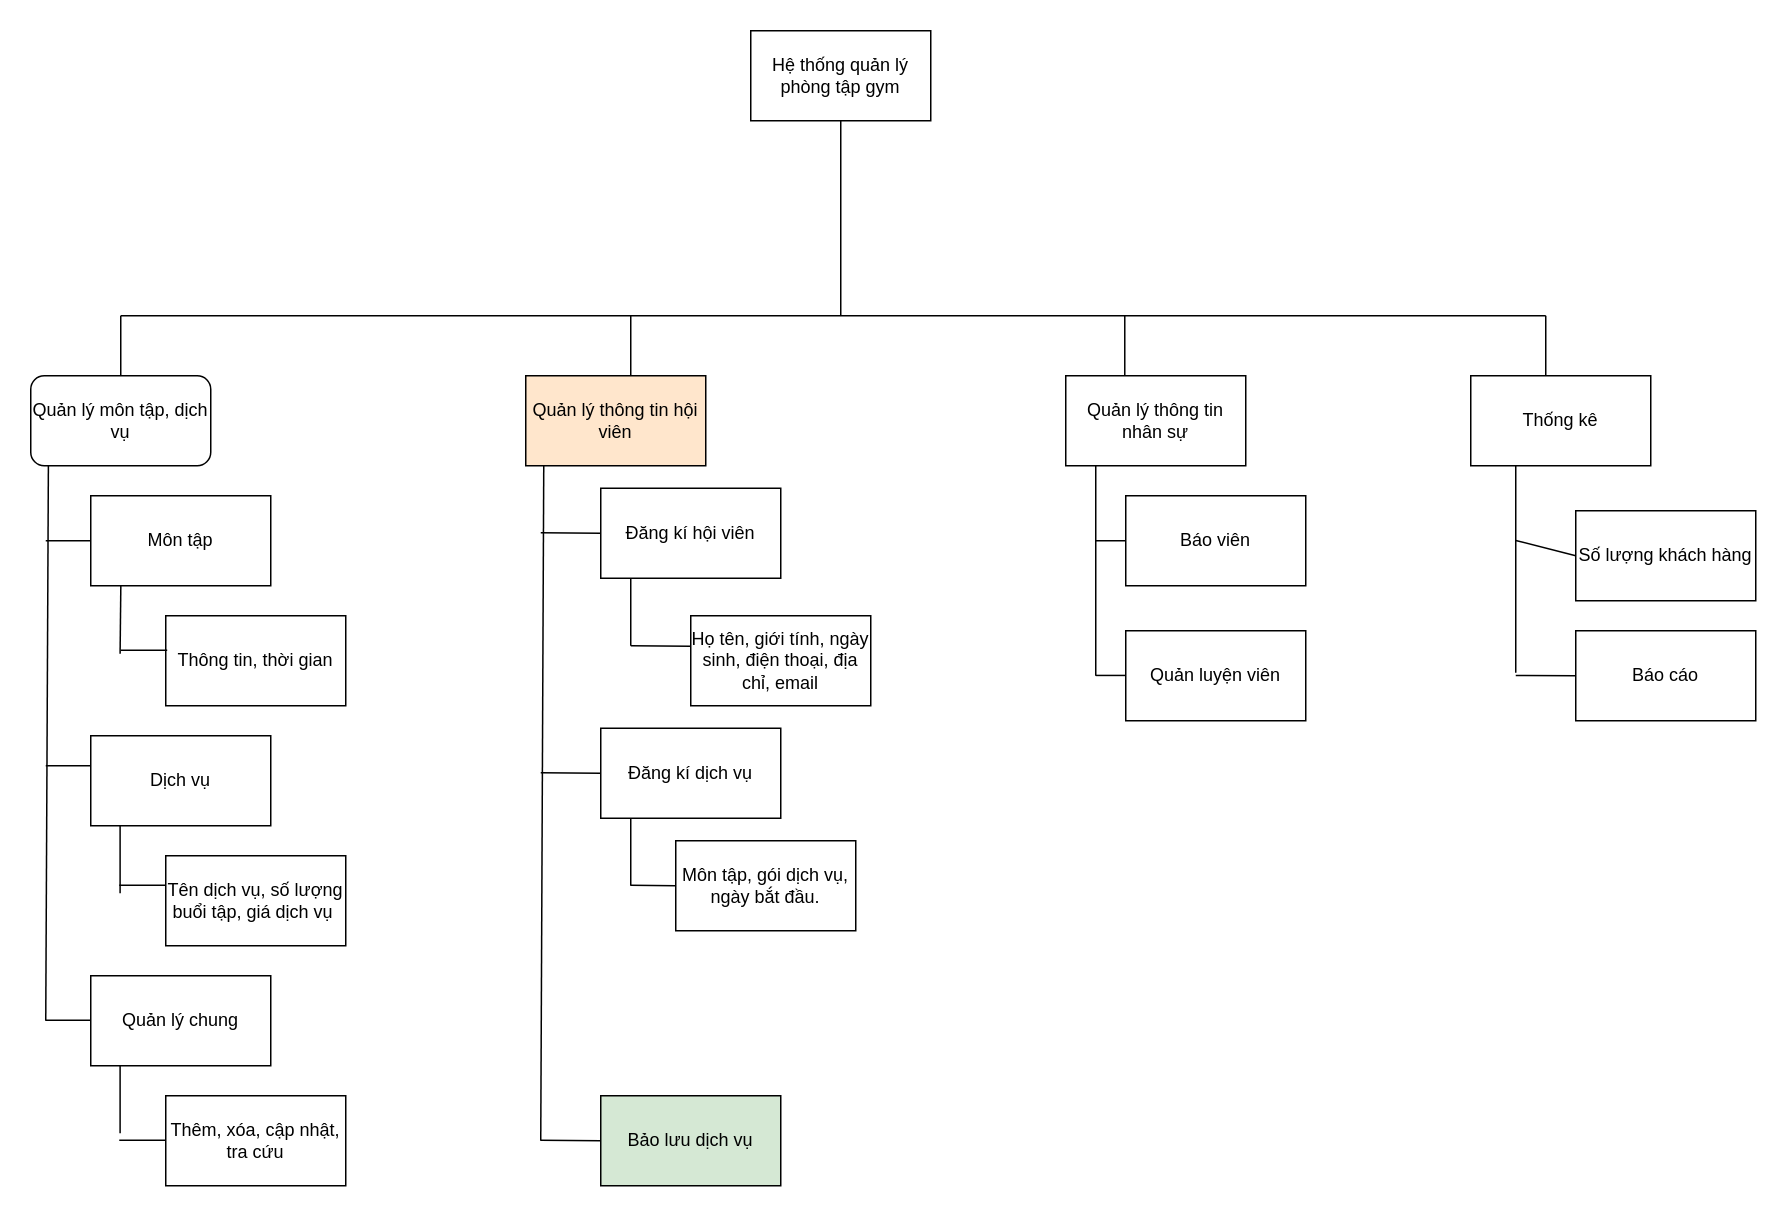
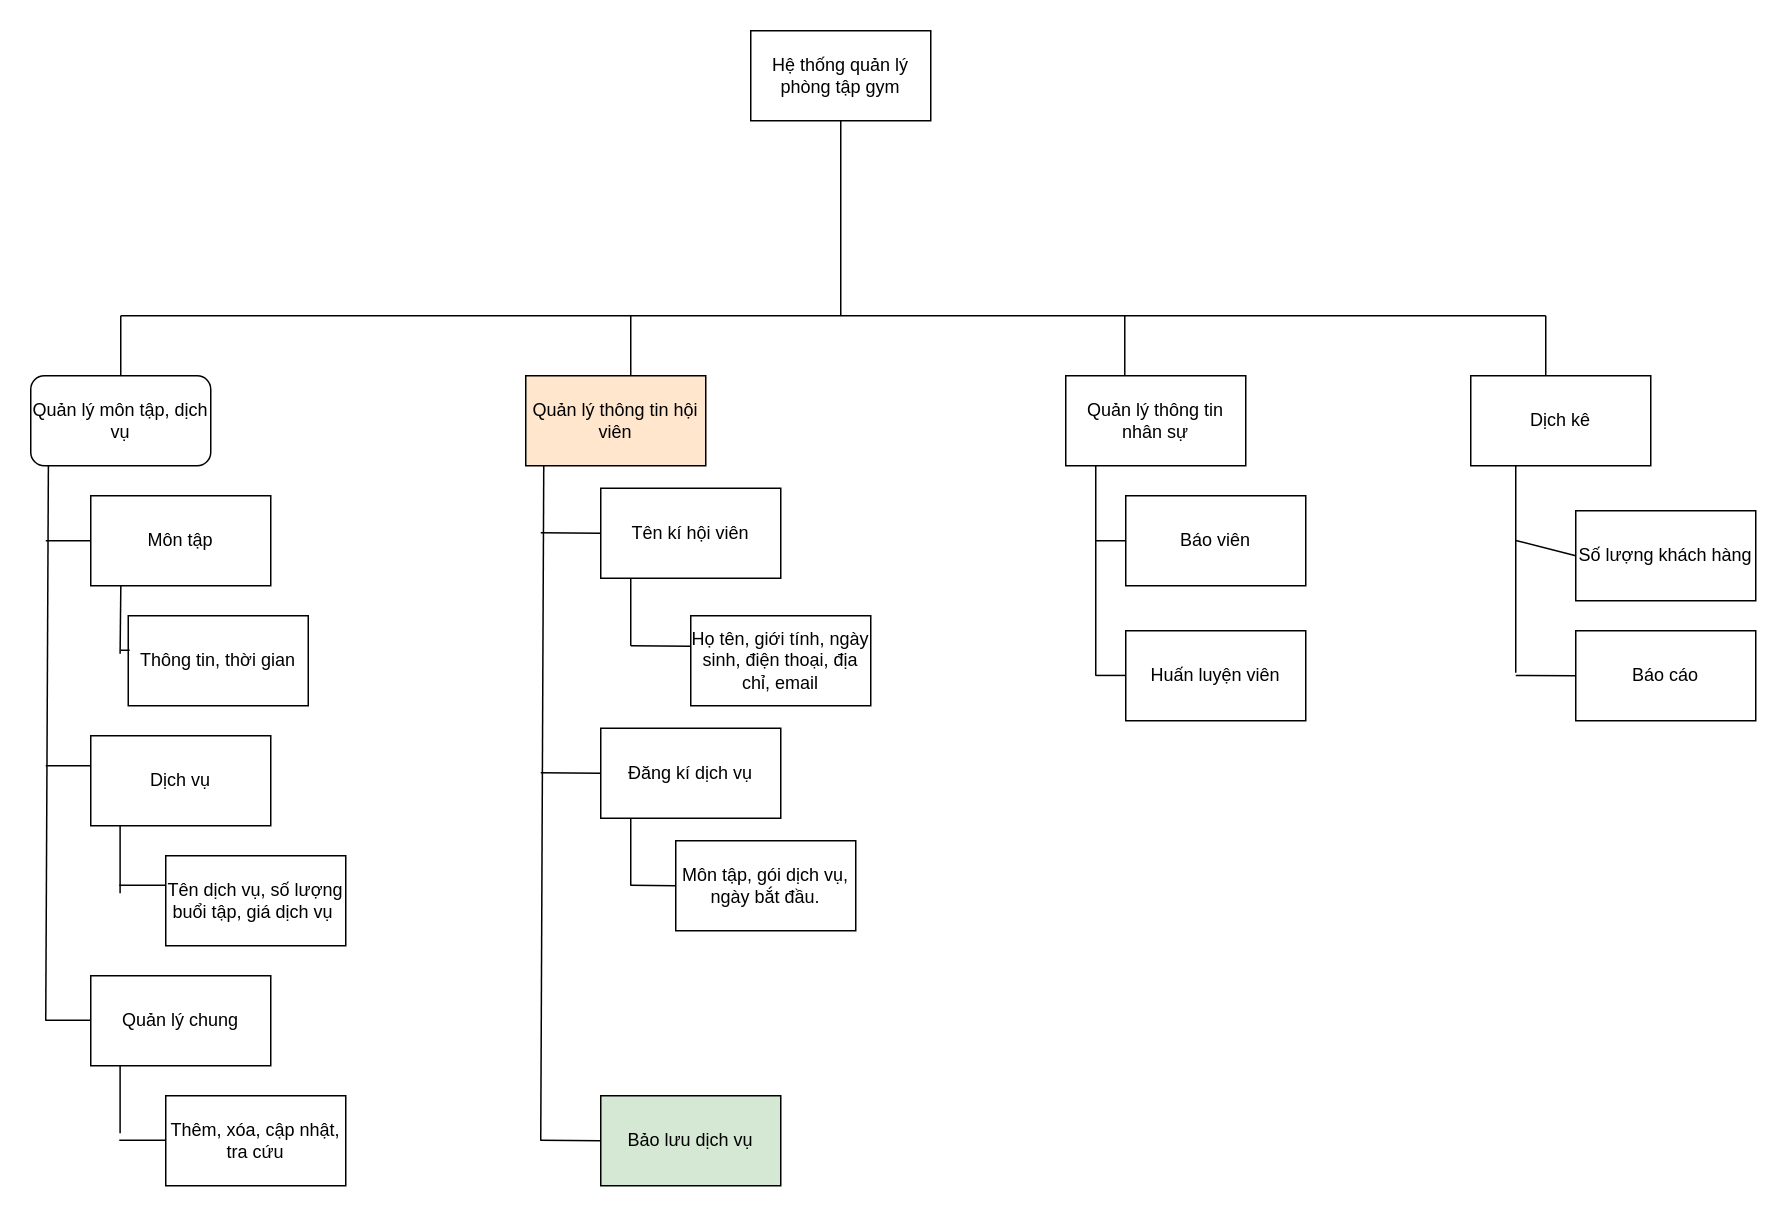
(1561, 421) -> (1561, 421)
(691, 533) -> (691, 533)
(256, 661) -> (218, 661)
(1216, 676) -> (1216, 676)
